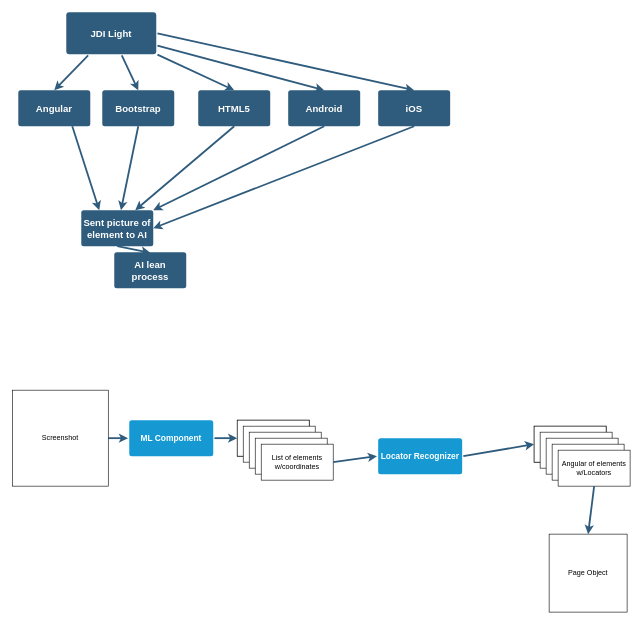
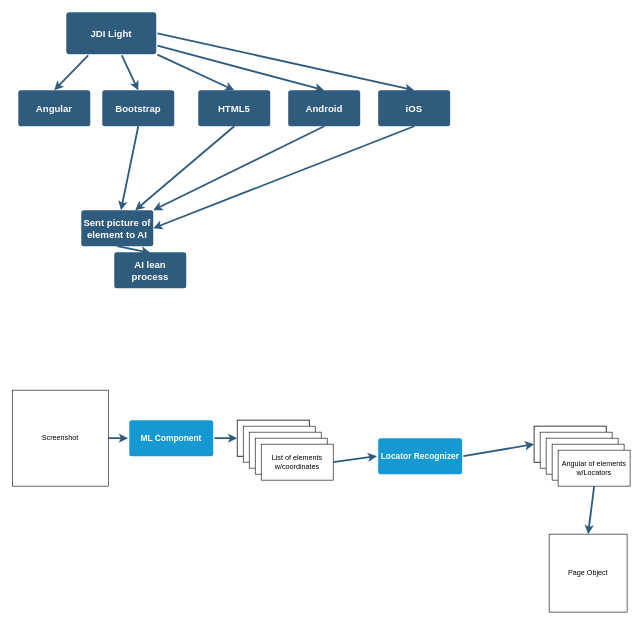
(85, 165) -> none
